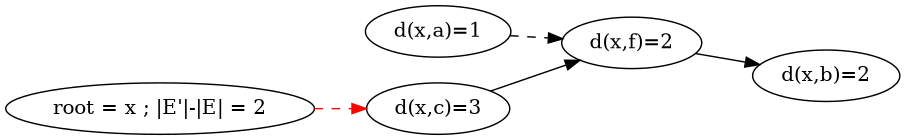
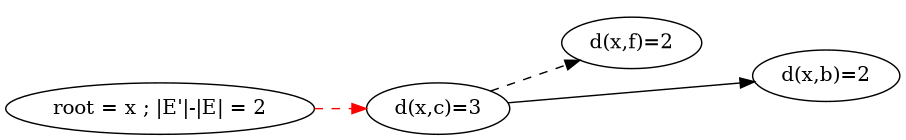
(438, 31) -> none
(720, 58) -> (624, 93)
(528, 78) -> (528, 78)
